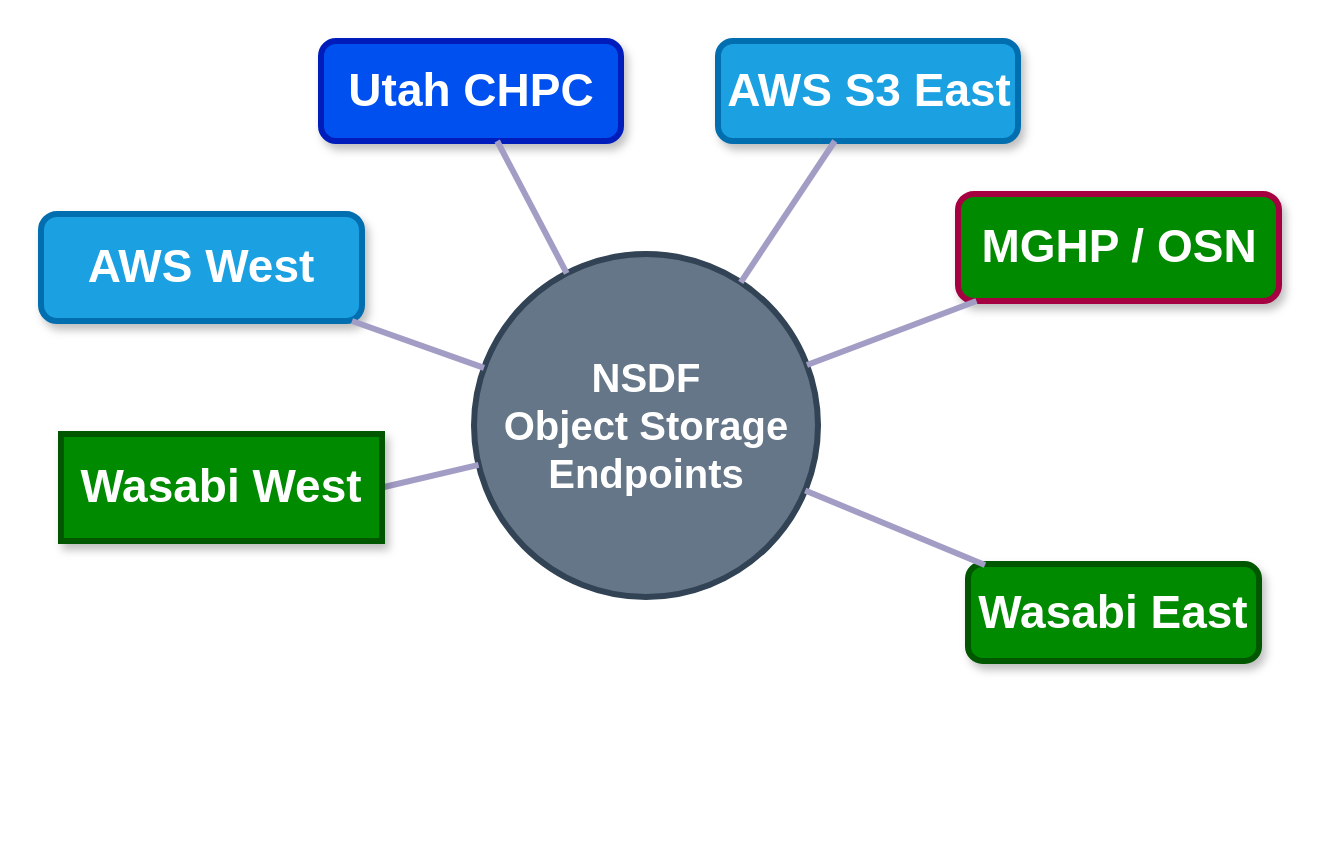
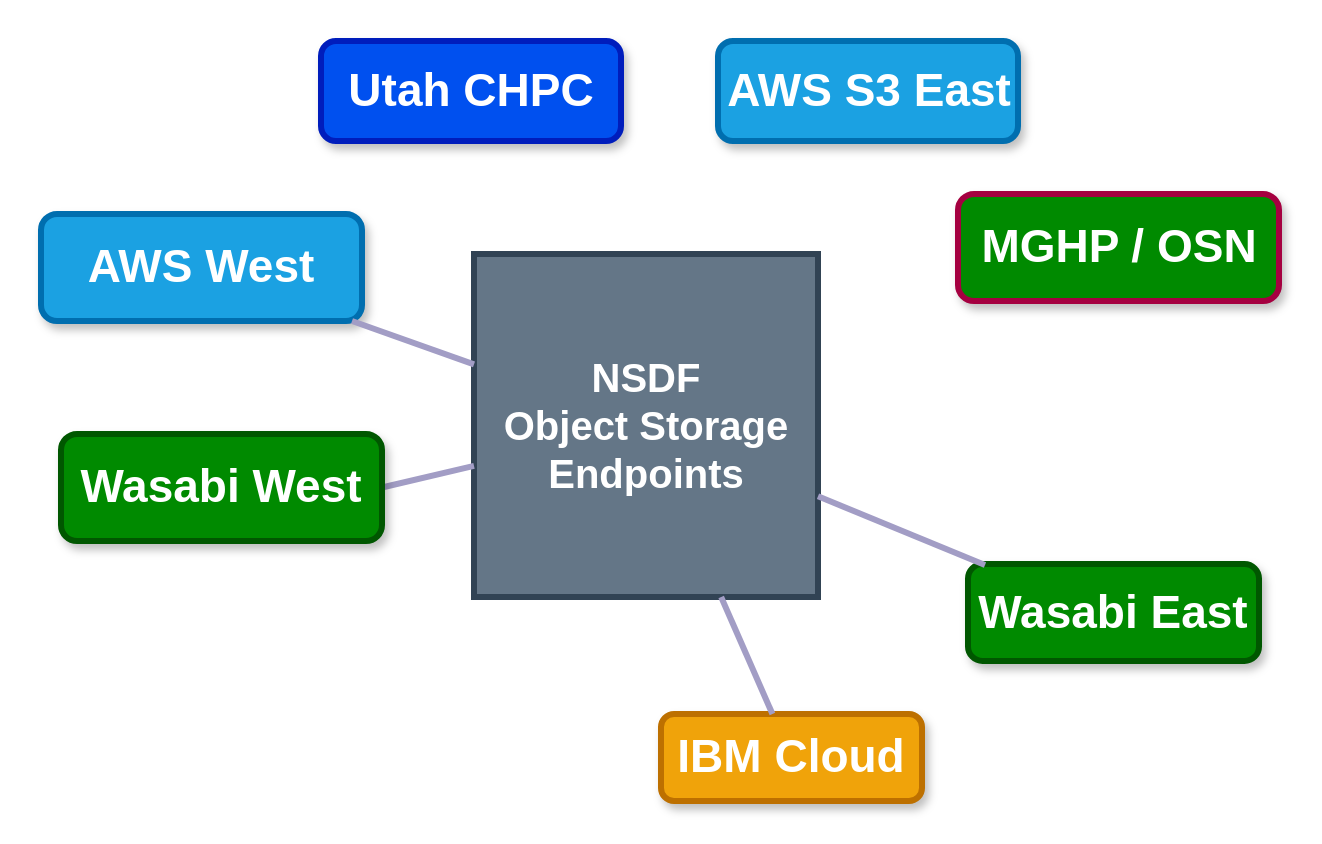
(535, 213) -> none
(753, 264) -> none
(815, 362) -> none
(646, 426) -> (646, 426)
(222, 488) -> (222, 488)
none -> (722, 599)
none -> (792, 758)
